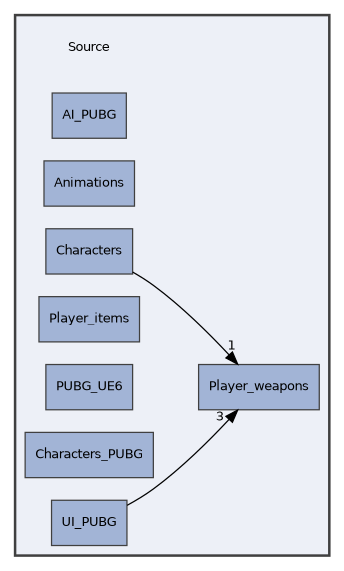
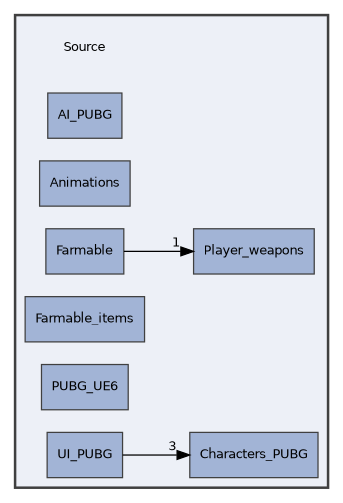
(89, 251) -> (85, 251)
(89, 319) -> (85, 319)
(181, 466) -> (150, 455)
